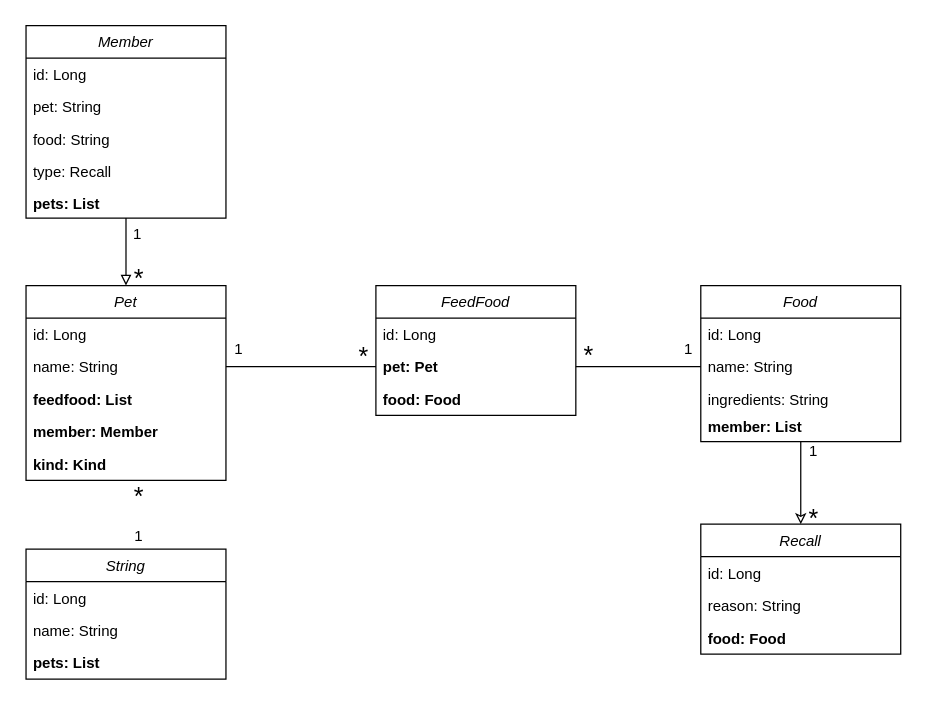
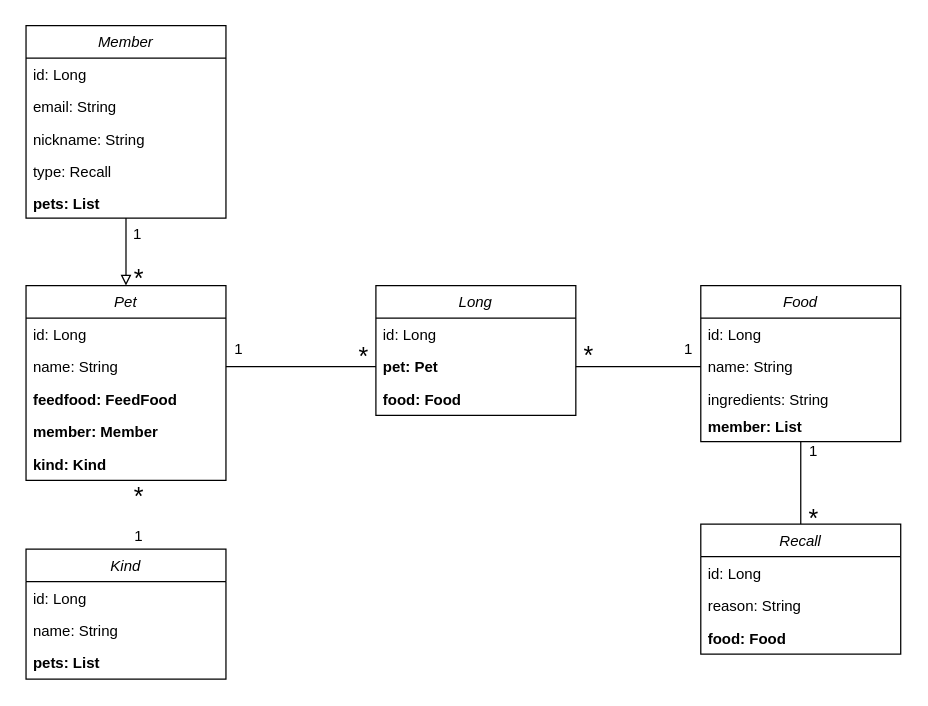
(73, 108) -> (77, 108)
(77, 140) -> (92, 140)
(475, 303) -> (475, 303)
(85, 400) -> (104, 400)
(801, 514) -> (801, 517)
(125, 566) -> (125, 566)
